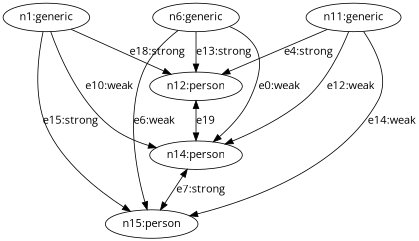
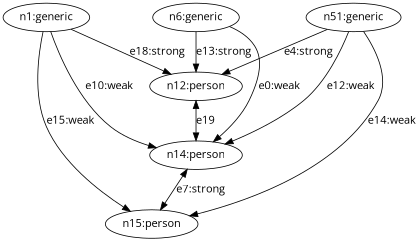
(354, 17) -> (354, 17)
(134, 109) -> none
(71, 121) -> (71, 121)
